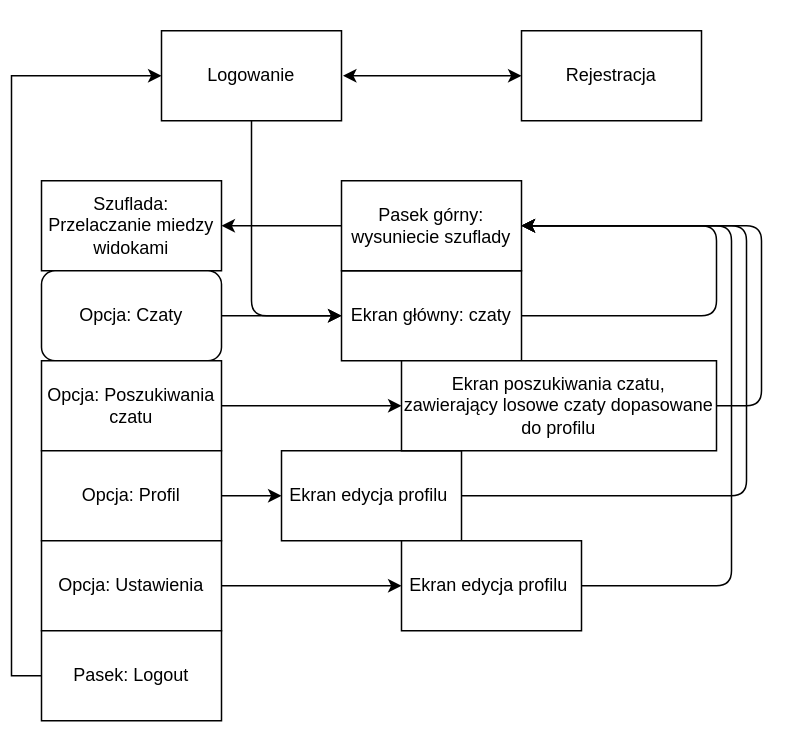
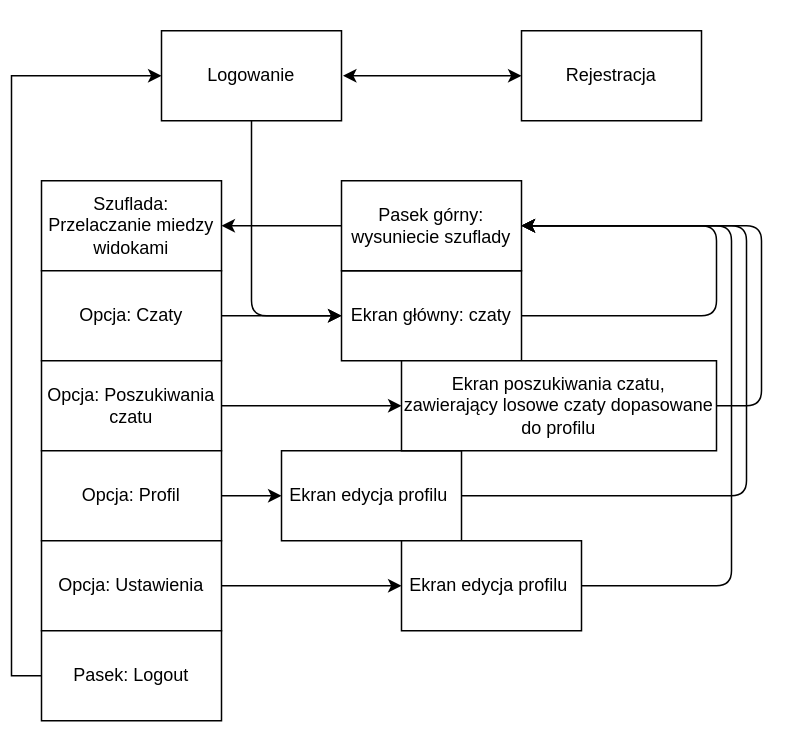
(131, 316) -> (131, 316)
